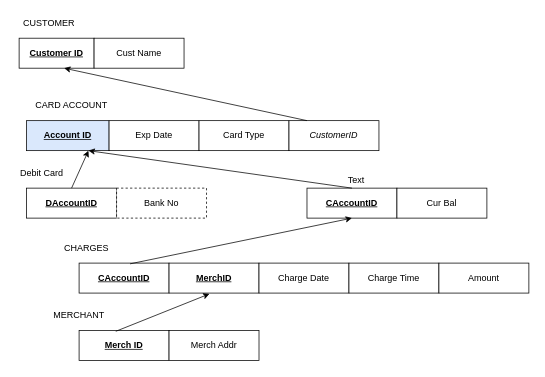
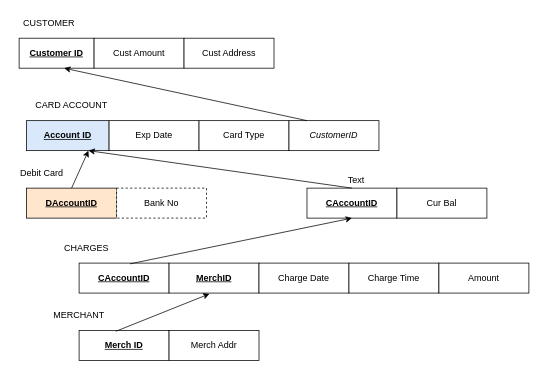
(139, 53) -> (139, 53)
none -> (229, 53)
(72, 203) -> (72, 203)
